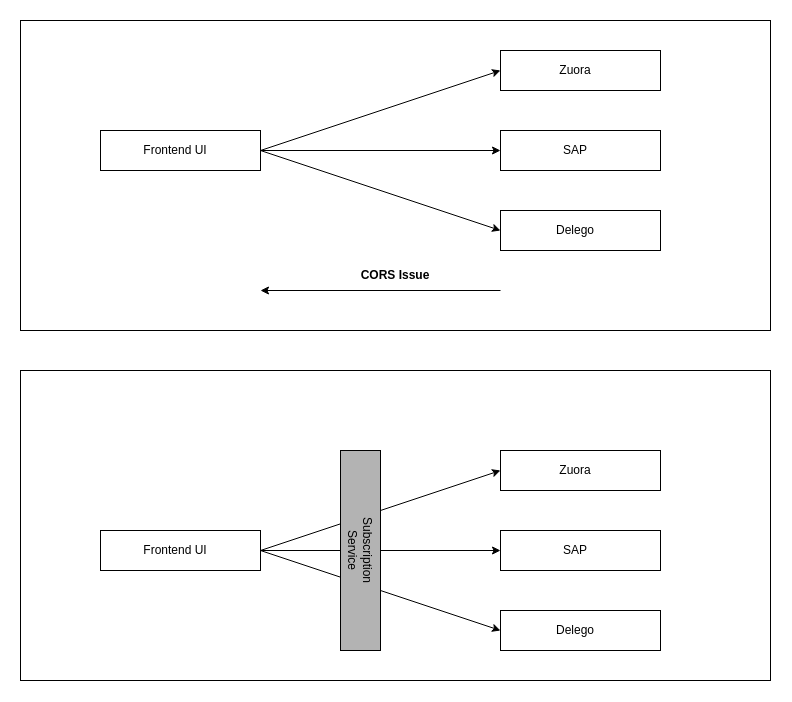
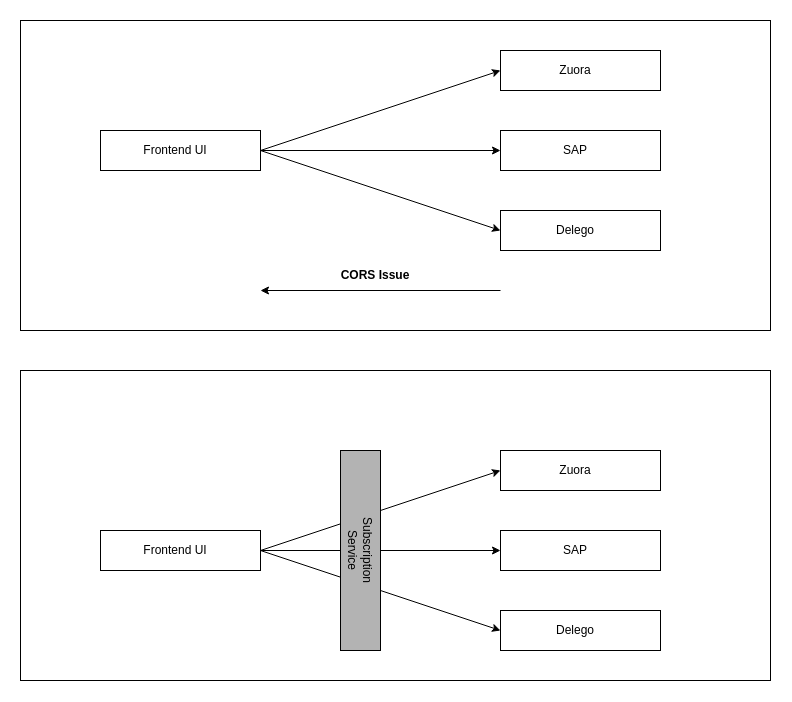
(396, 276) -> (376, 276)
